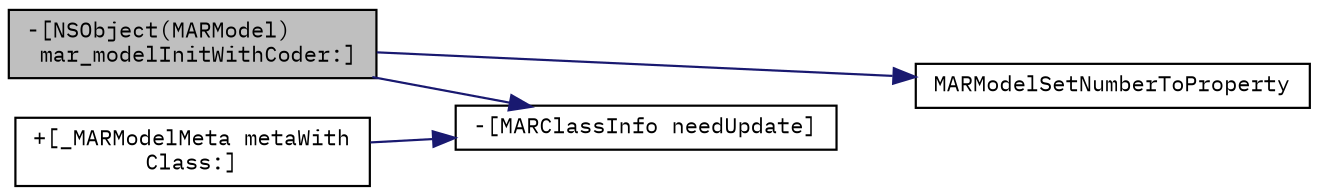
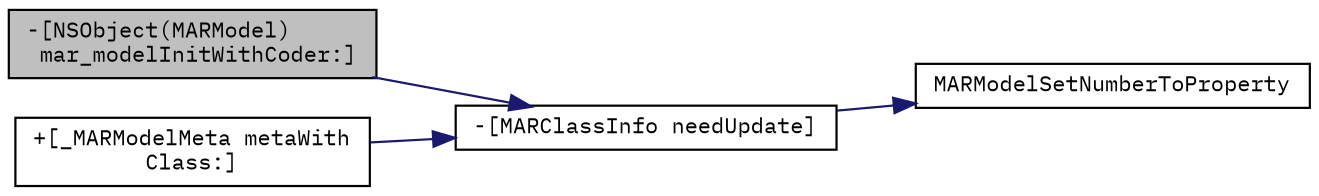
(635, 64) -> (865, 108)
